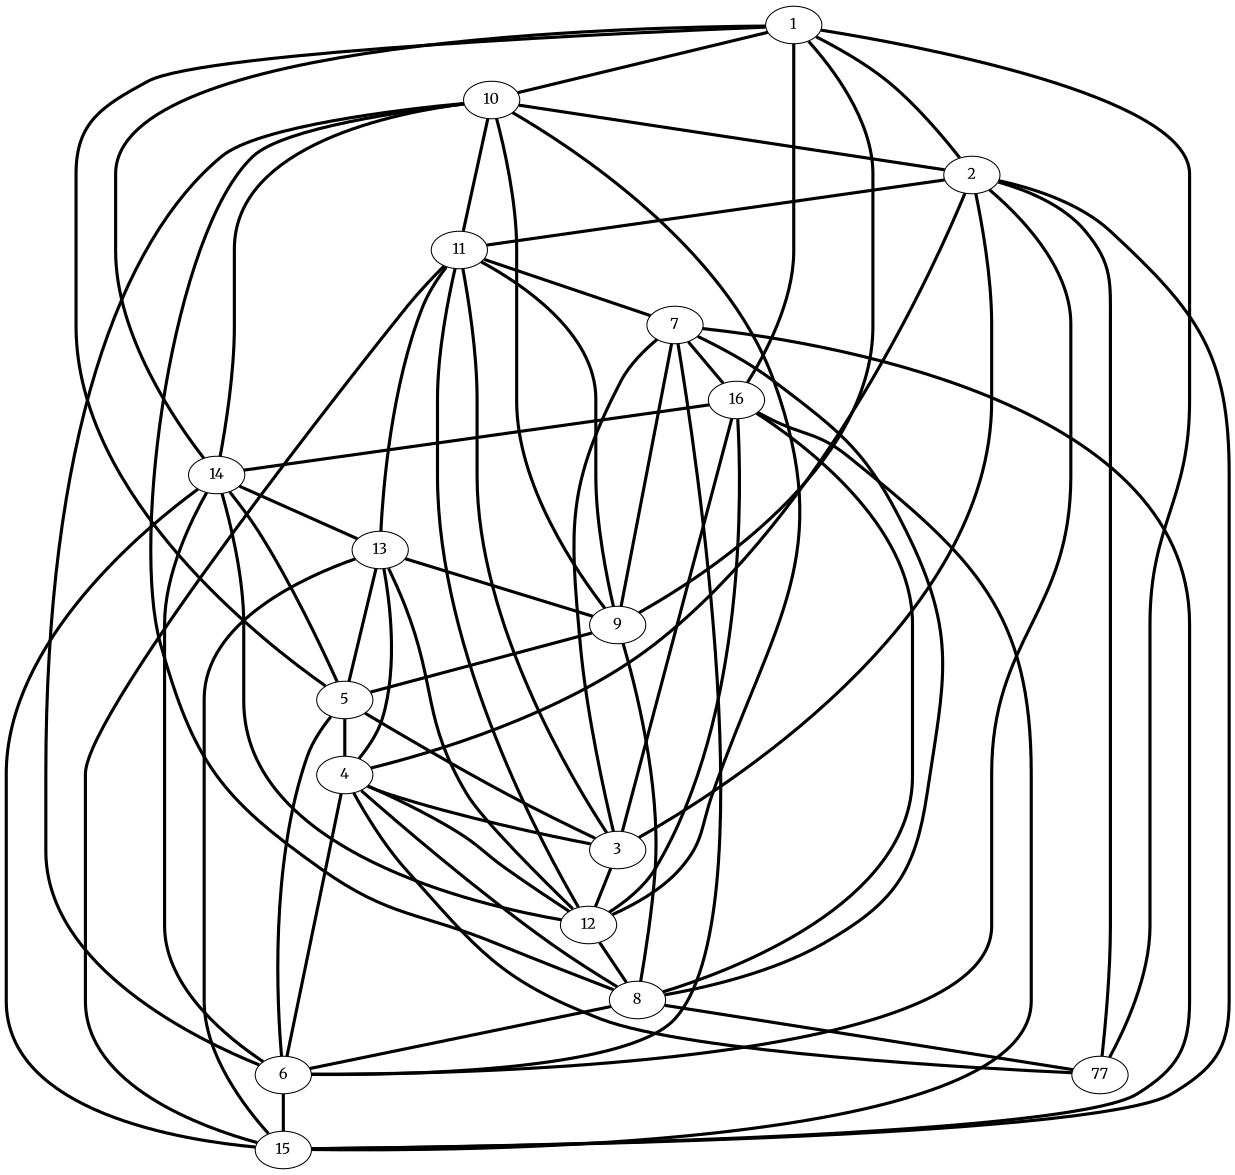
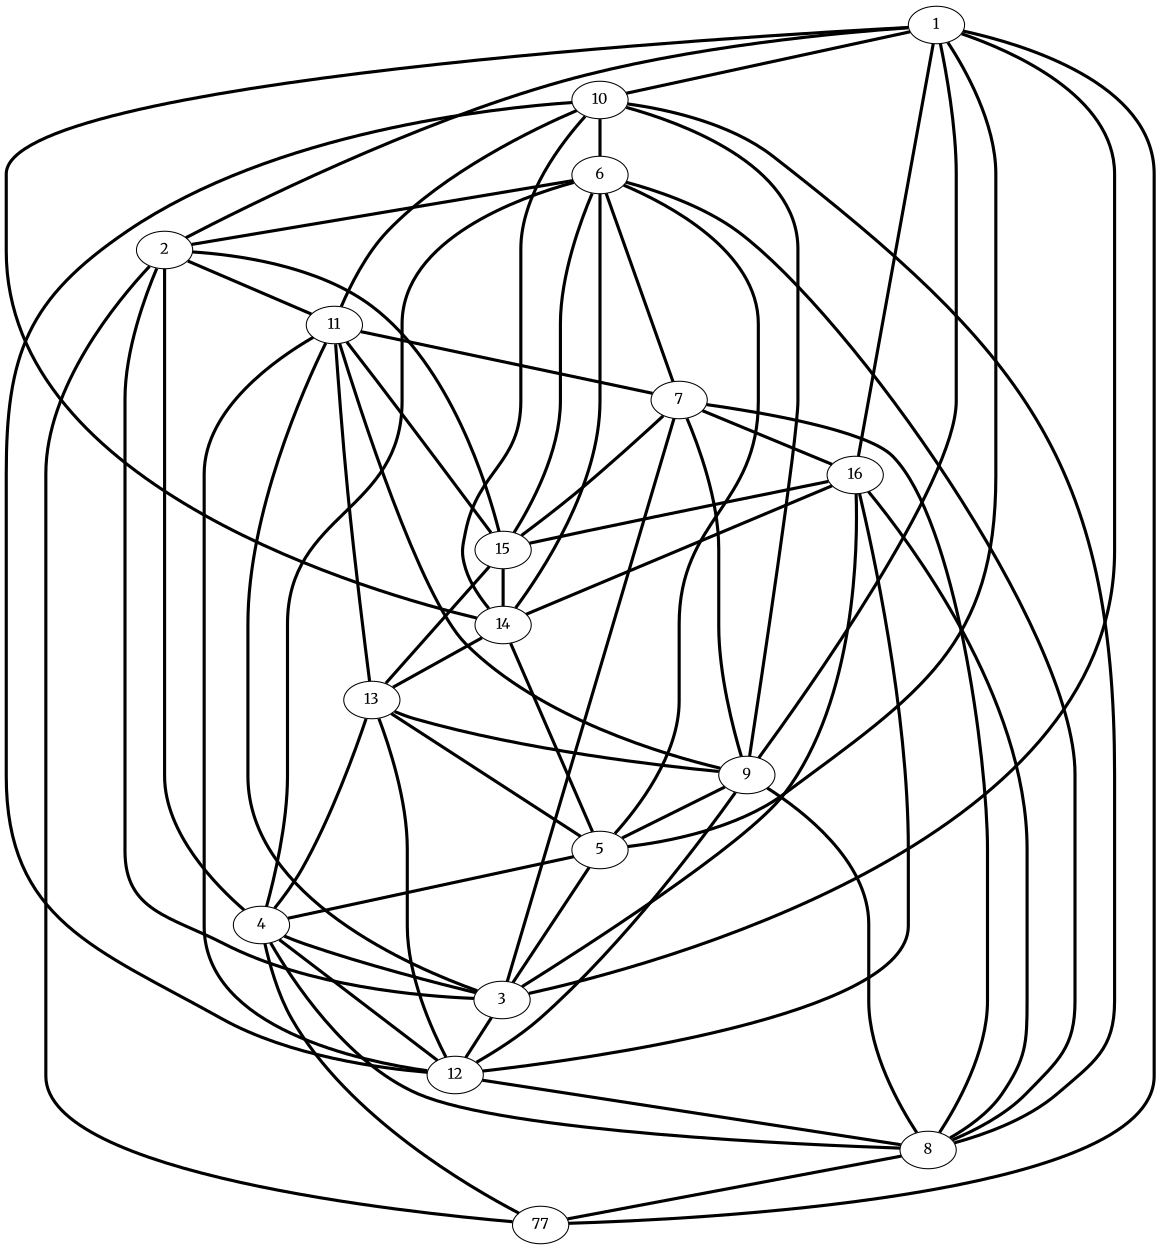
(732, 138) -> none
none -> (1096, 643)
(281, 795) -> (618, 940)
